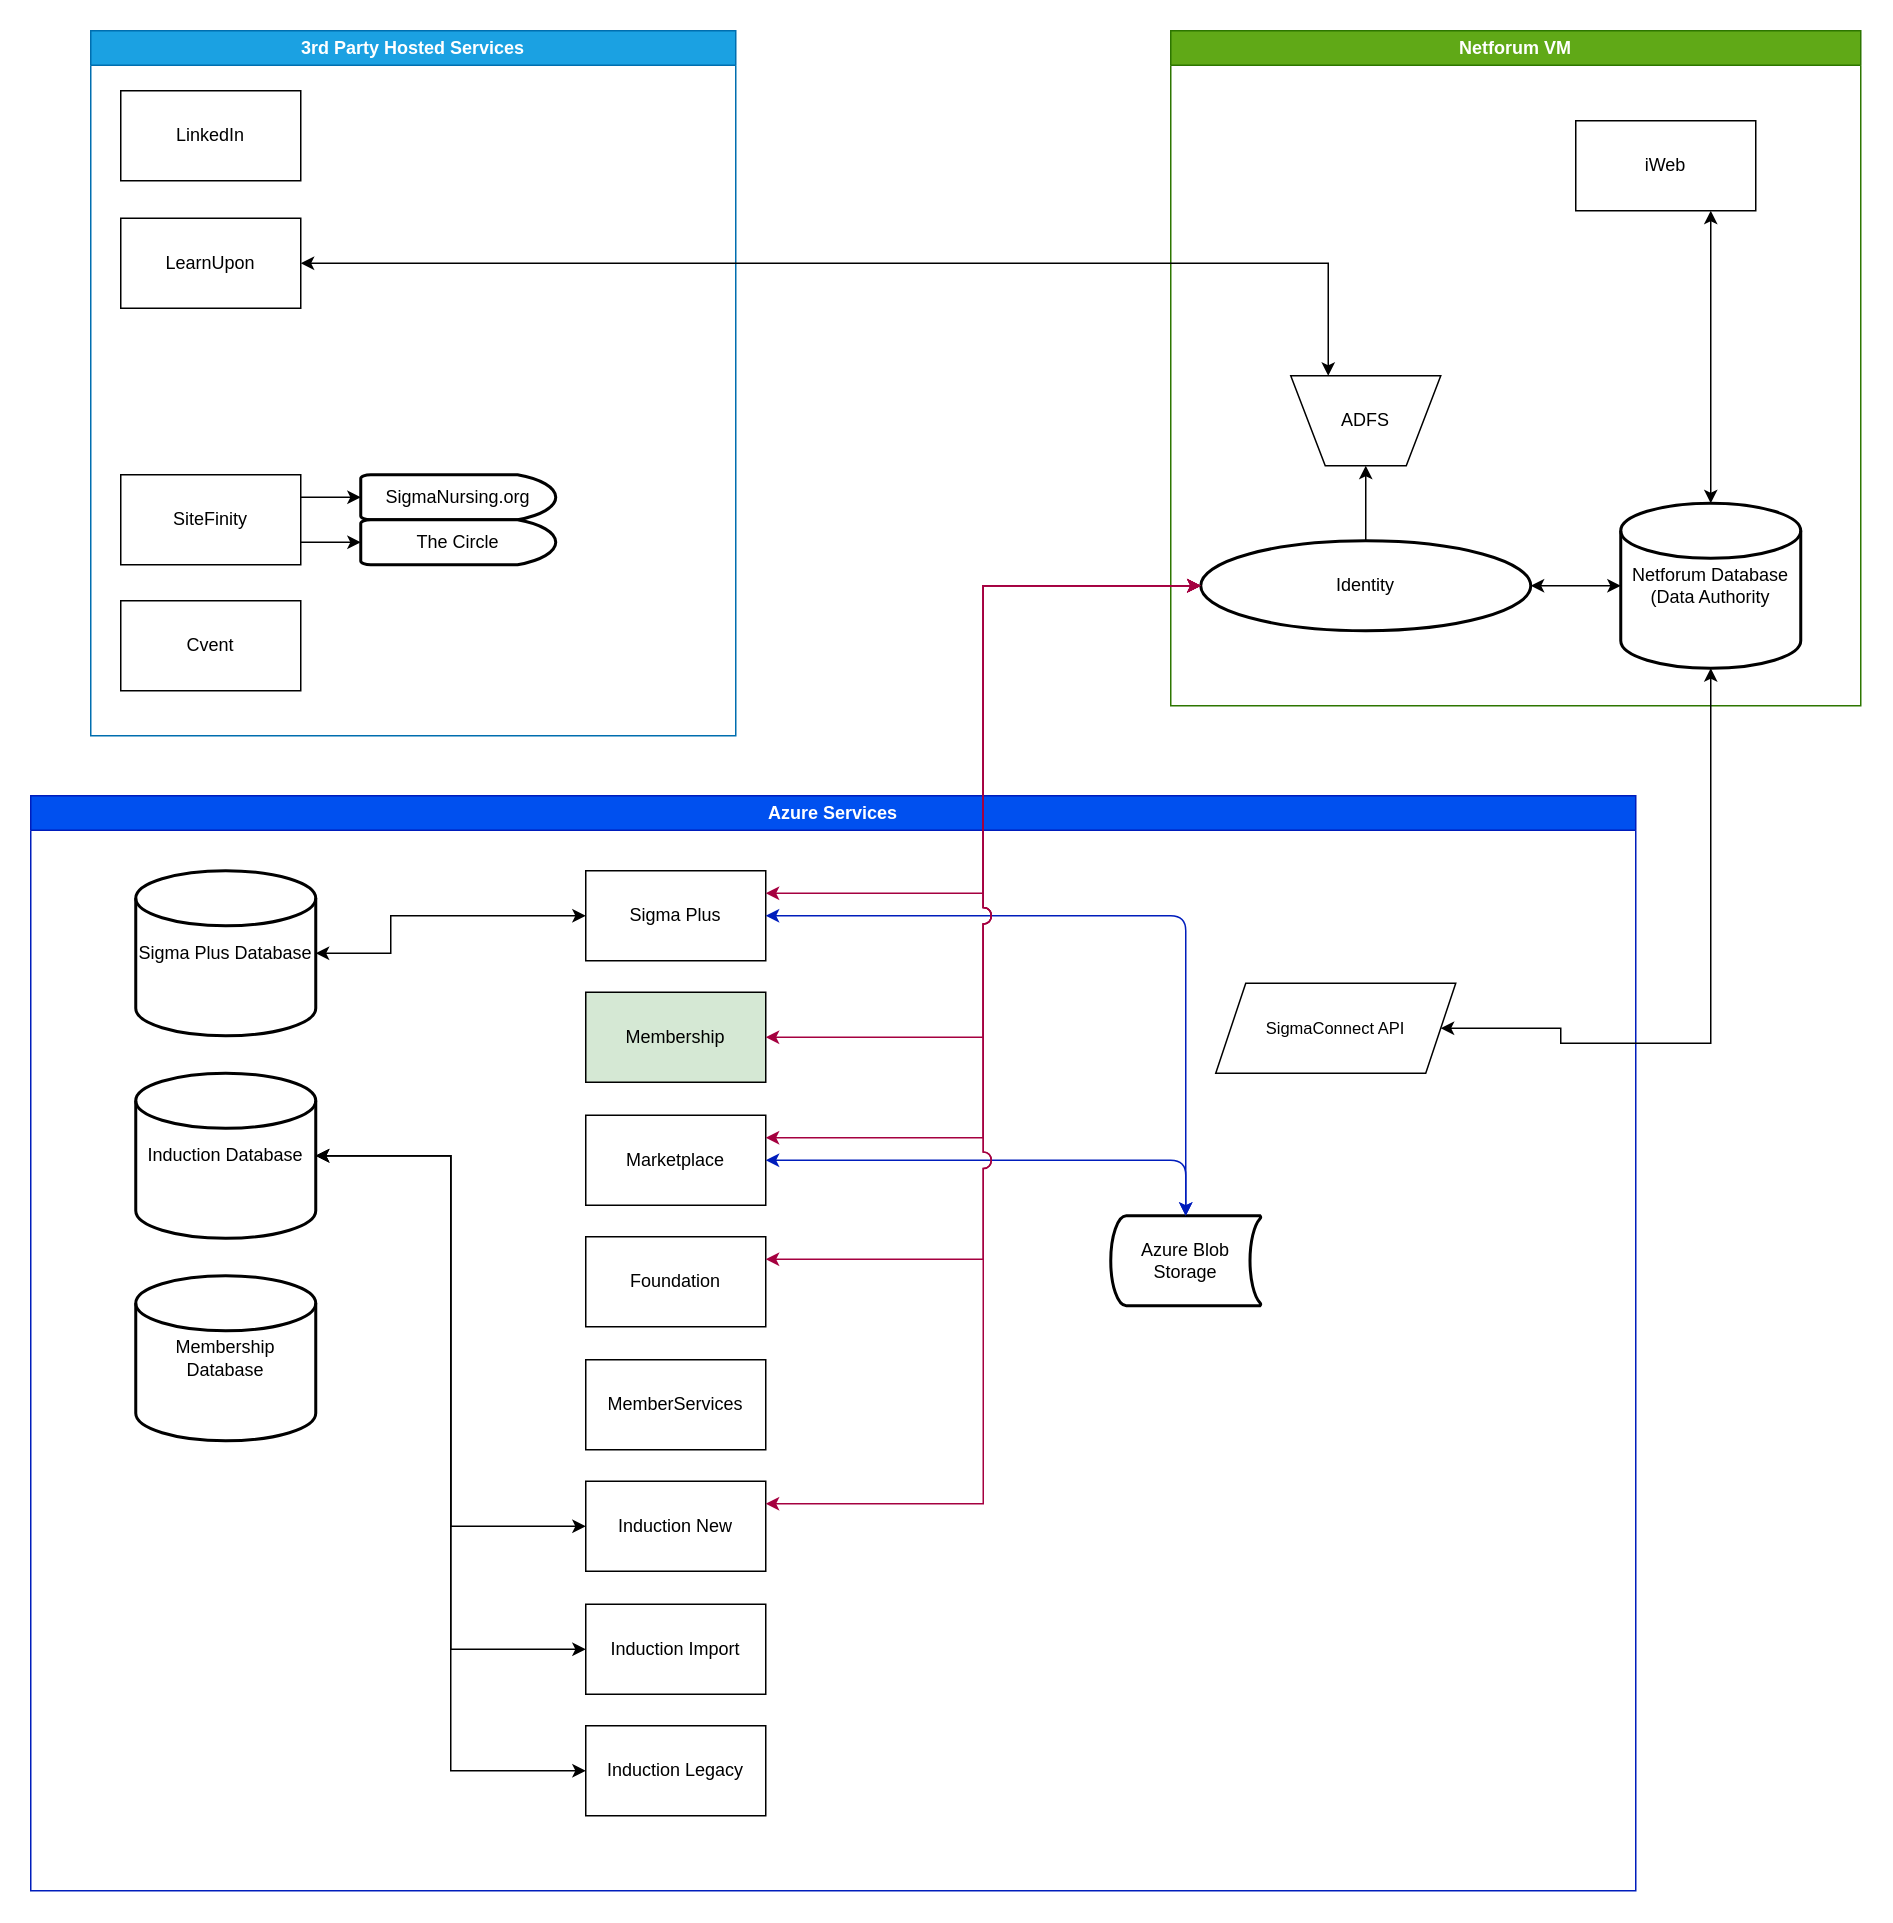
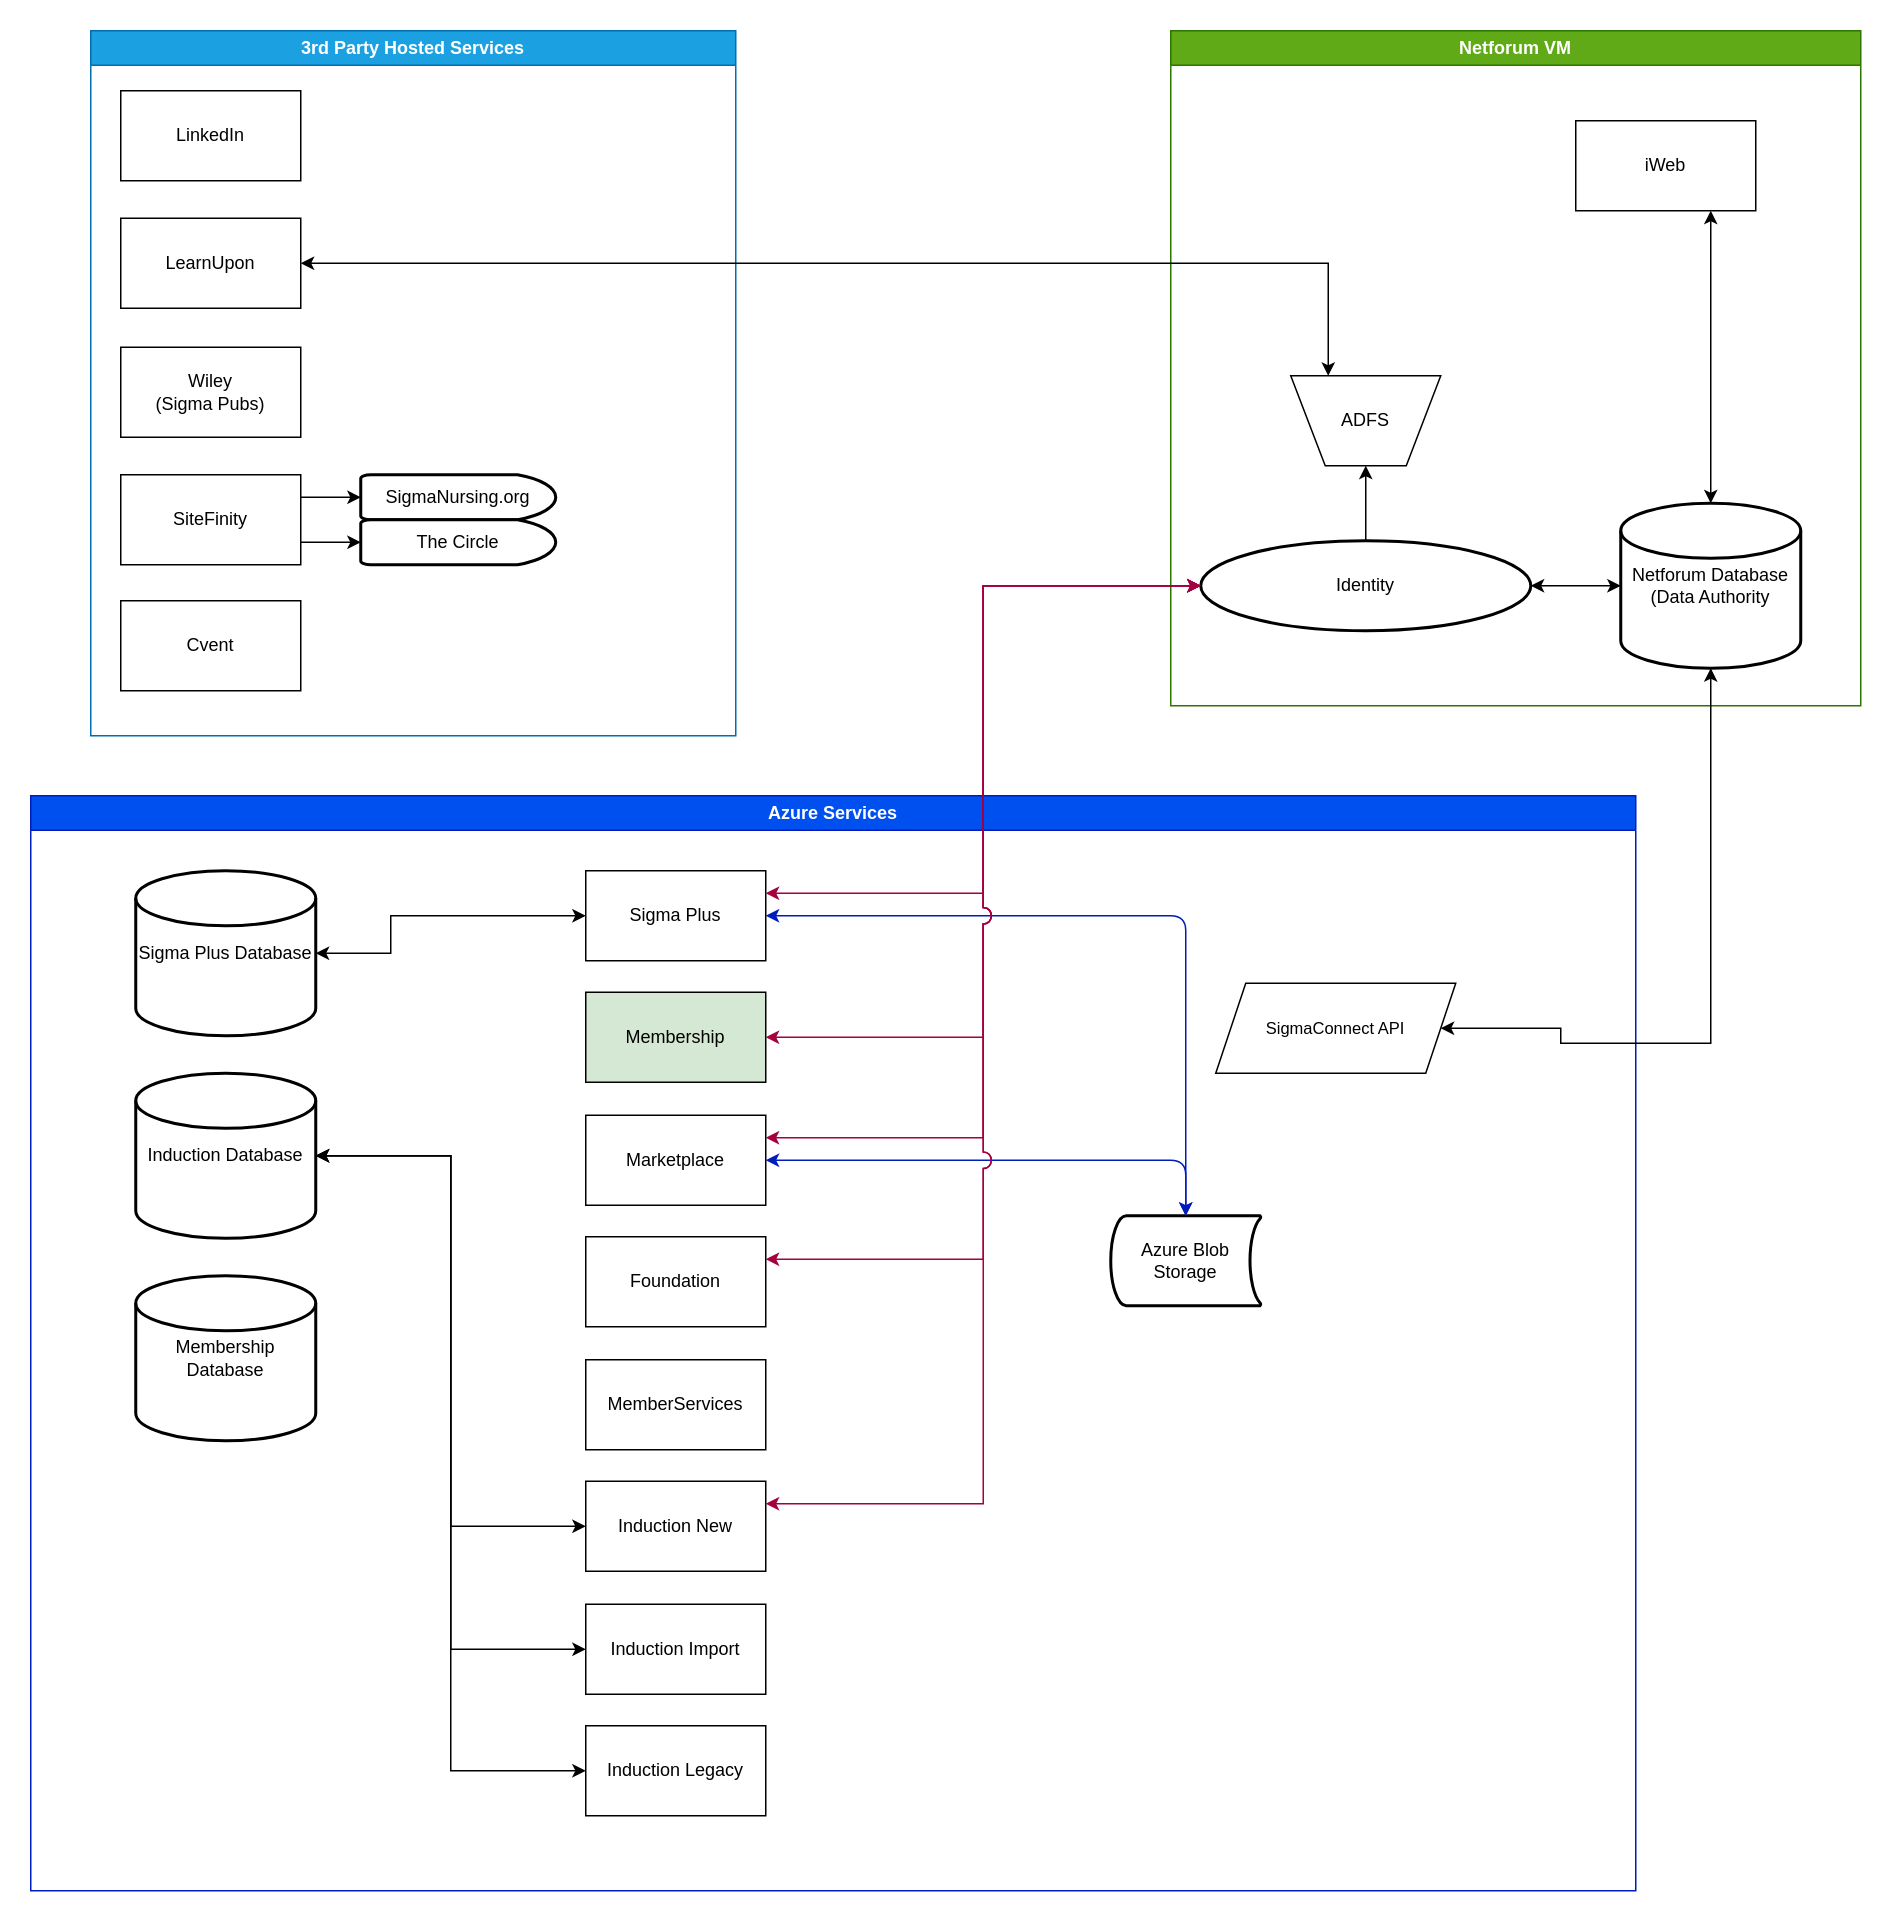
none -> (211, 392)
